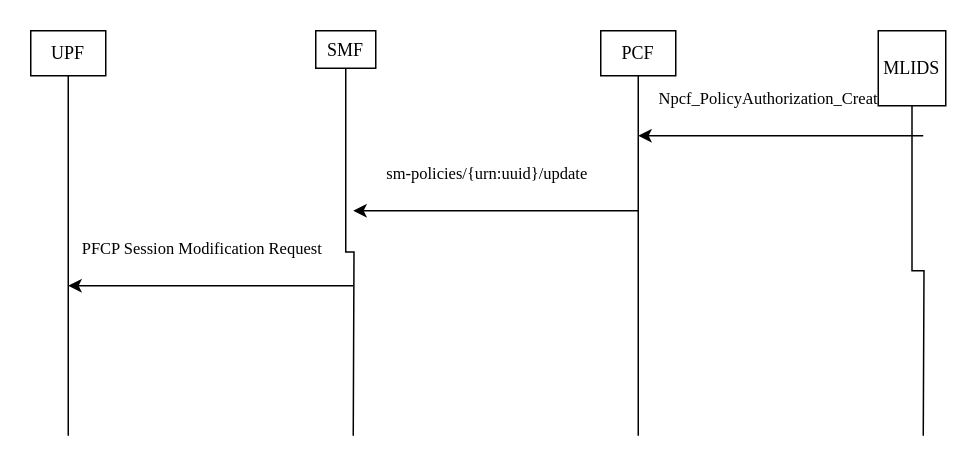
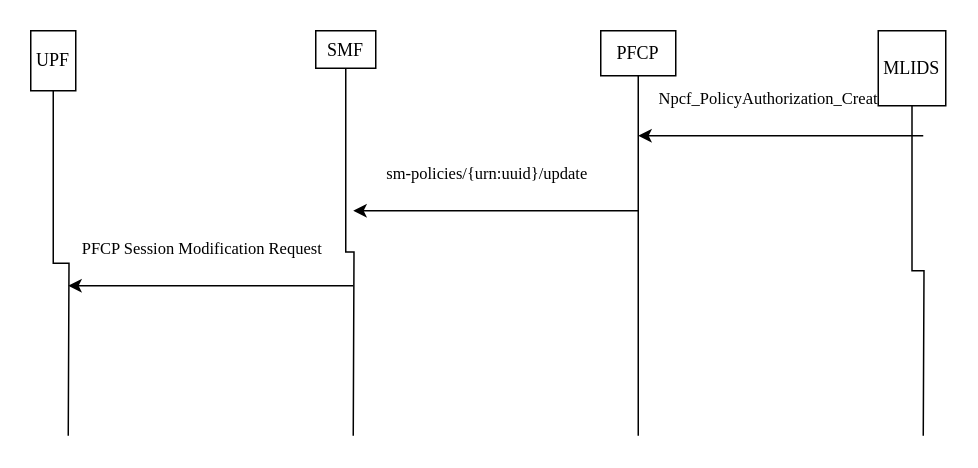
(68, 53) -> (53, 61)
(638, 53) -> (638, 53)
